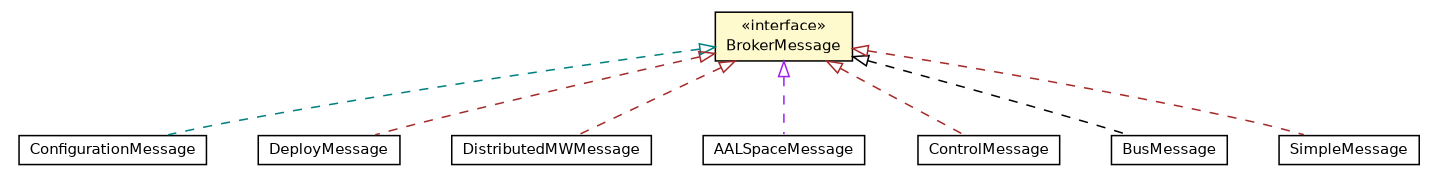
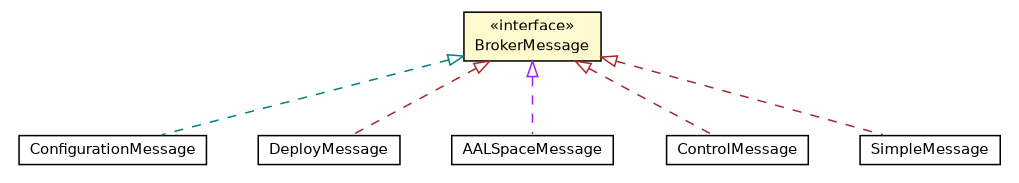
(551, 149) -> none
(1169, 149) -> none
